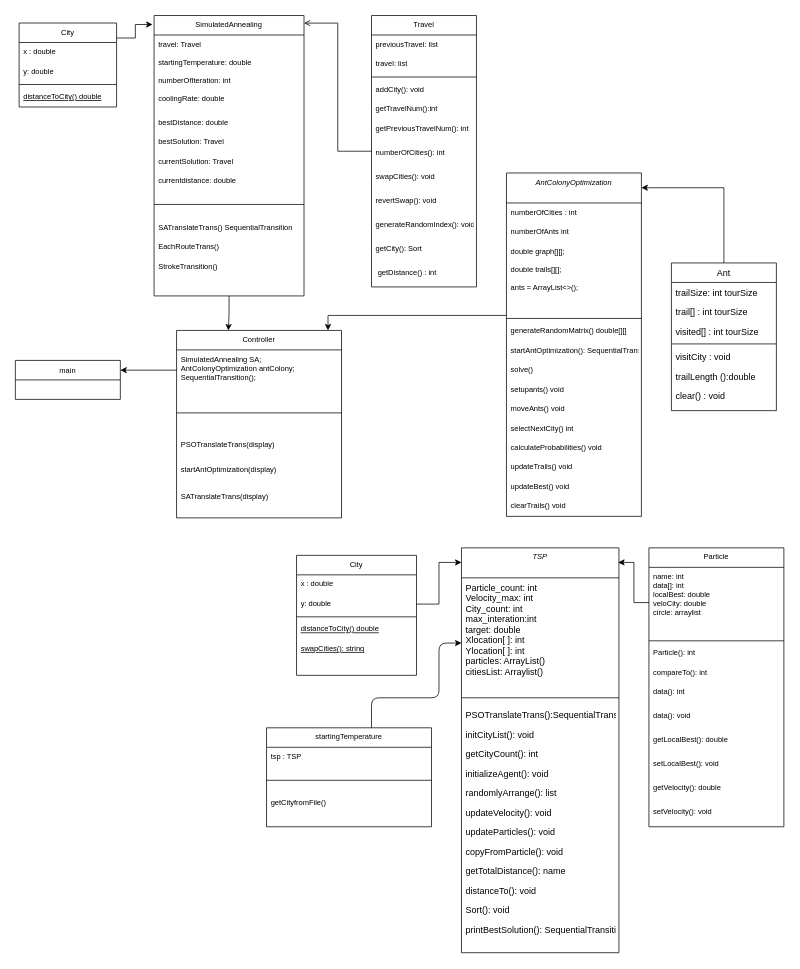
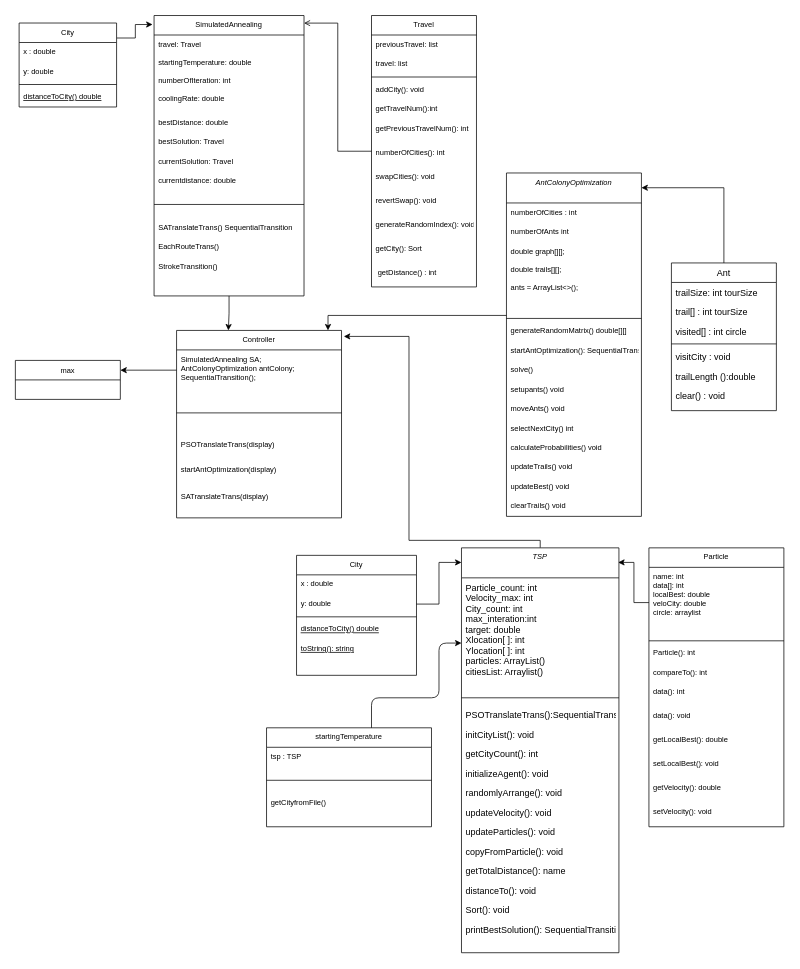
(727, 332) -> (721, 332)
(68, 370) -> (68, 370)
none -> (477, 540)
(338, 649) -> (335, 649)
(518, 794) -> (519, 794)
